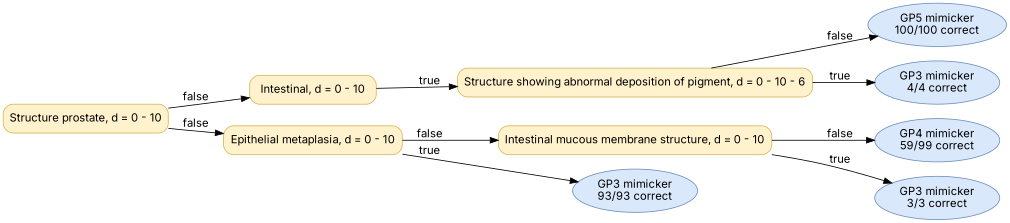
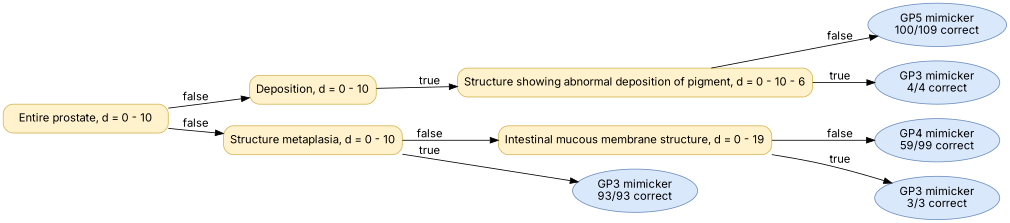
(937, 30) -> (937, 30)
(313, 90) -> (313, 90)
(86, 119) -> (86, 119)
(313, 140) -> (313, 140)
(635, 140) -> (635, 140)
